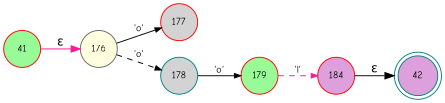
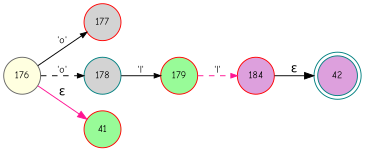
(56, 49) -> (58, 100)
(219, 70) -> (141, 70)
